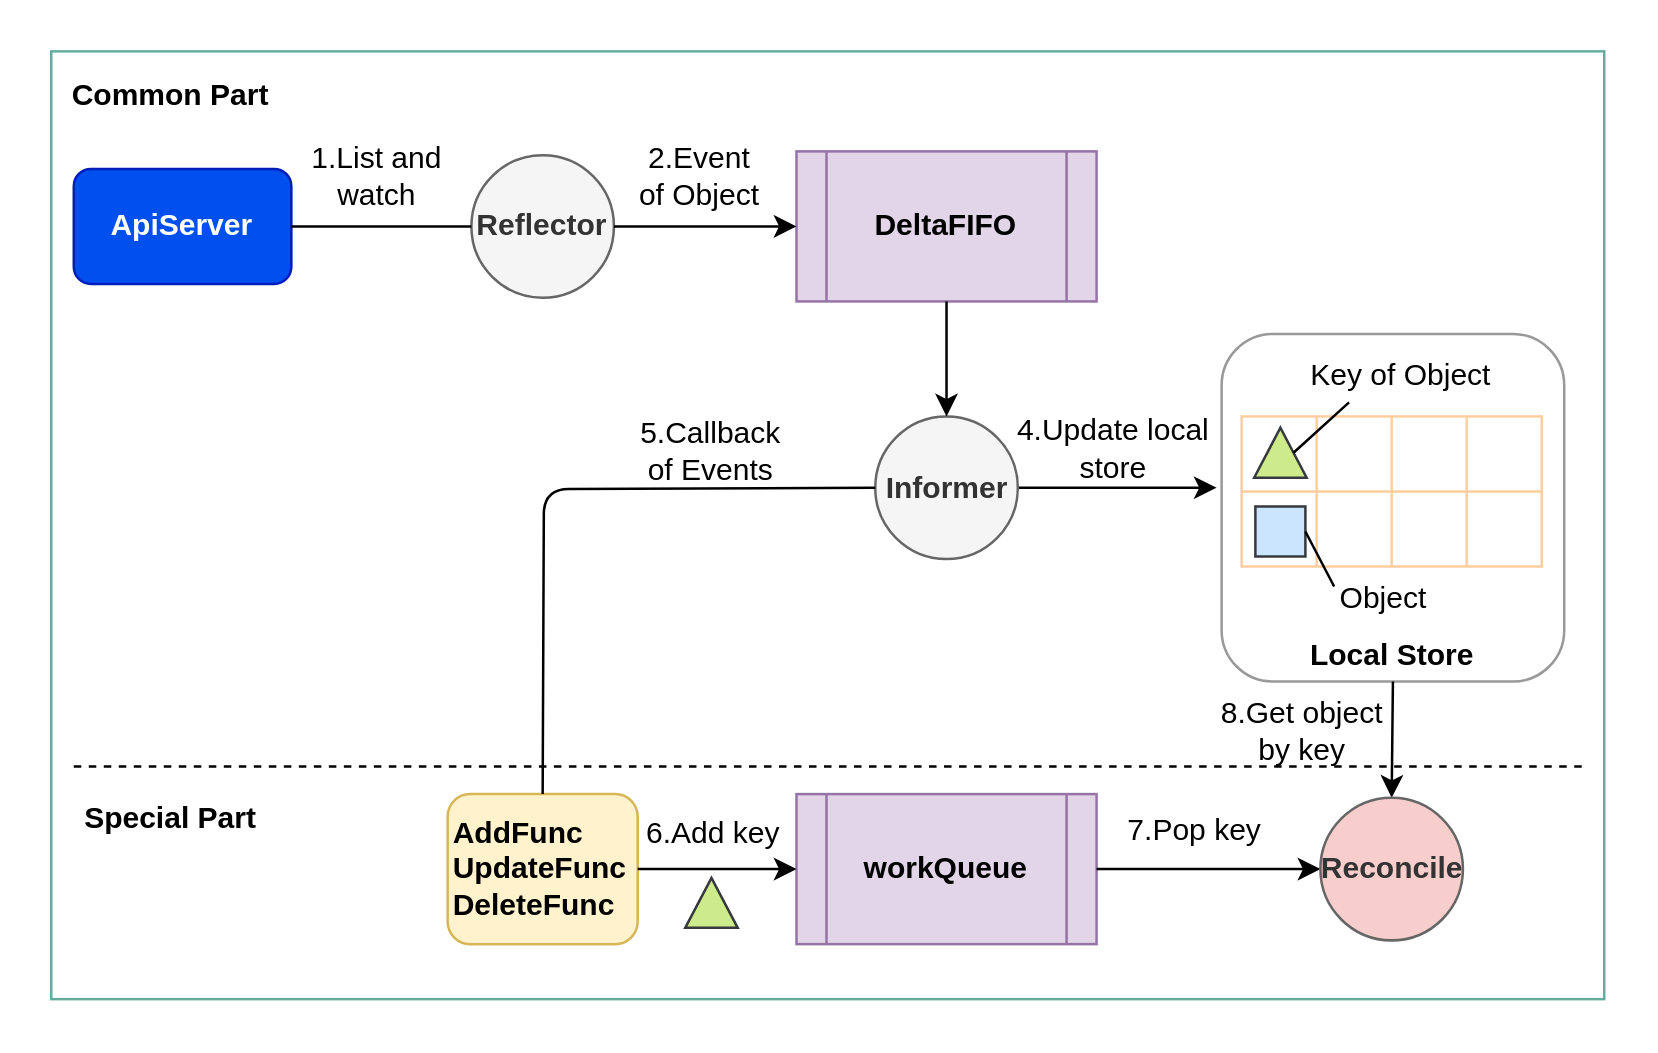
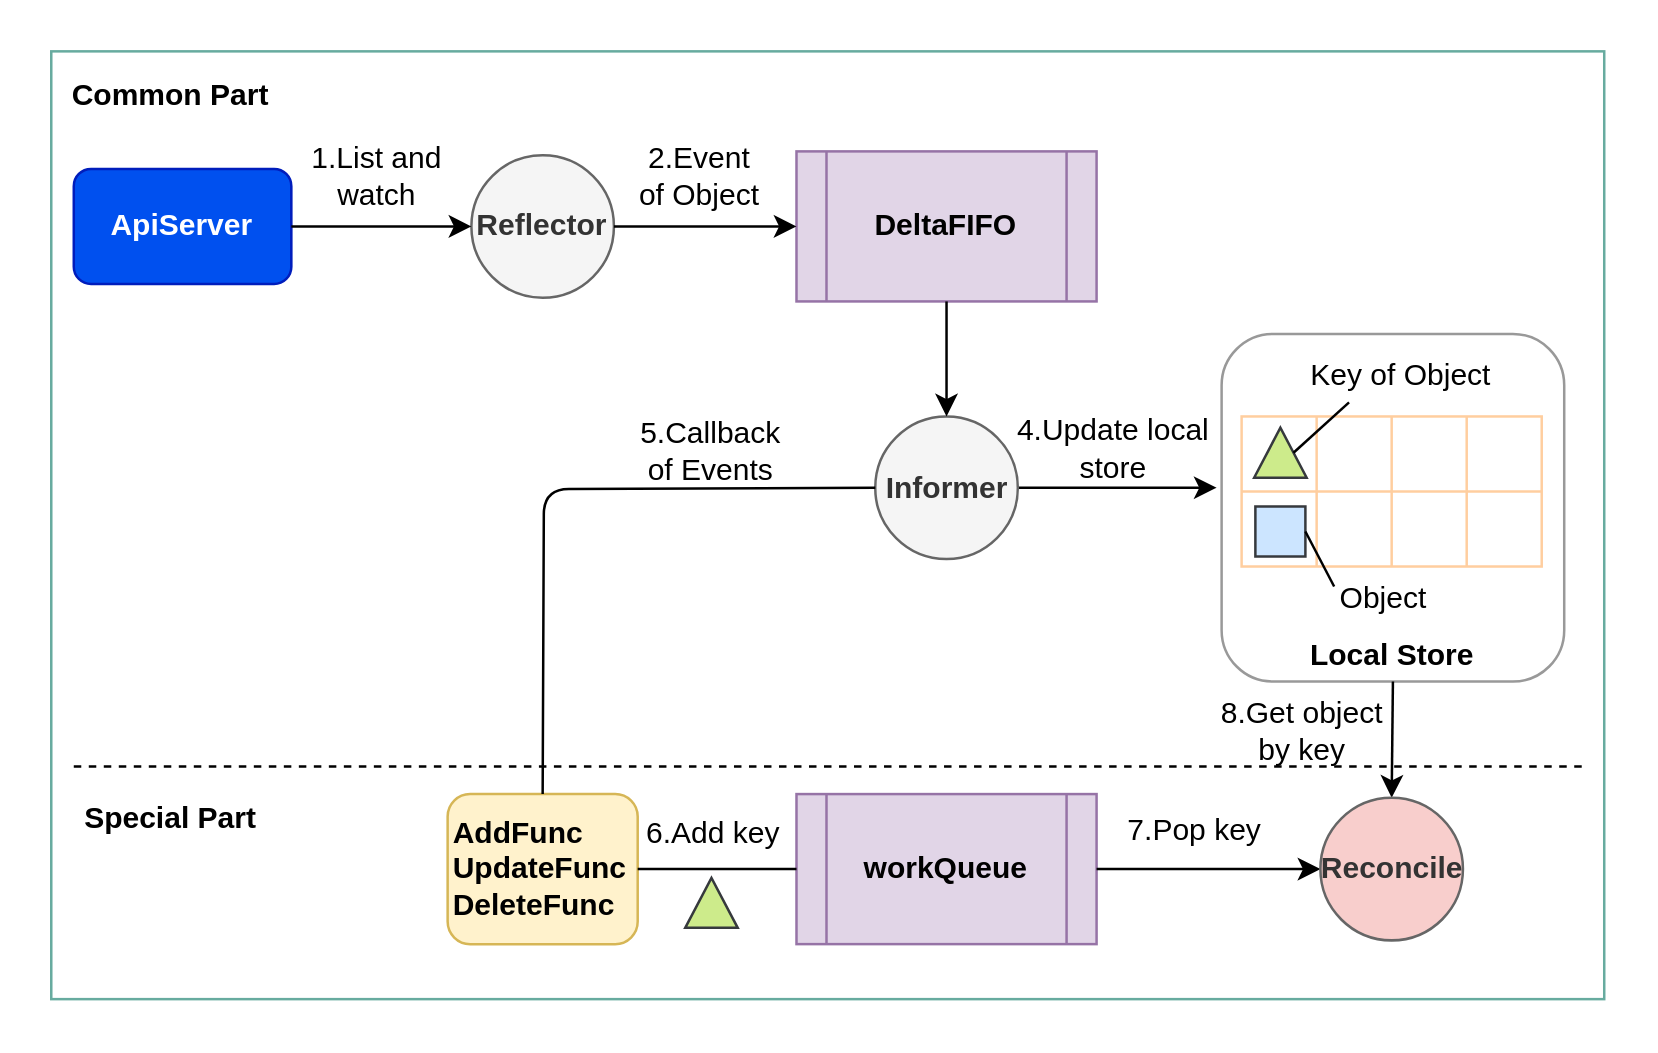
(459, 226) -> (453, 226)
(778, 869) -> (785, 869)
